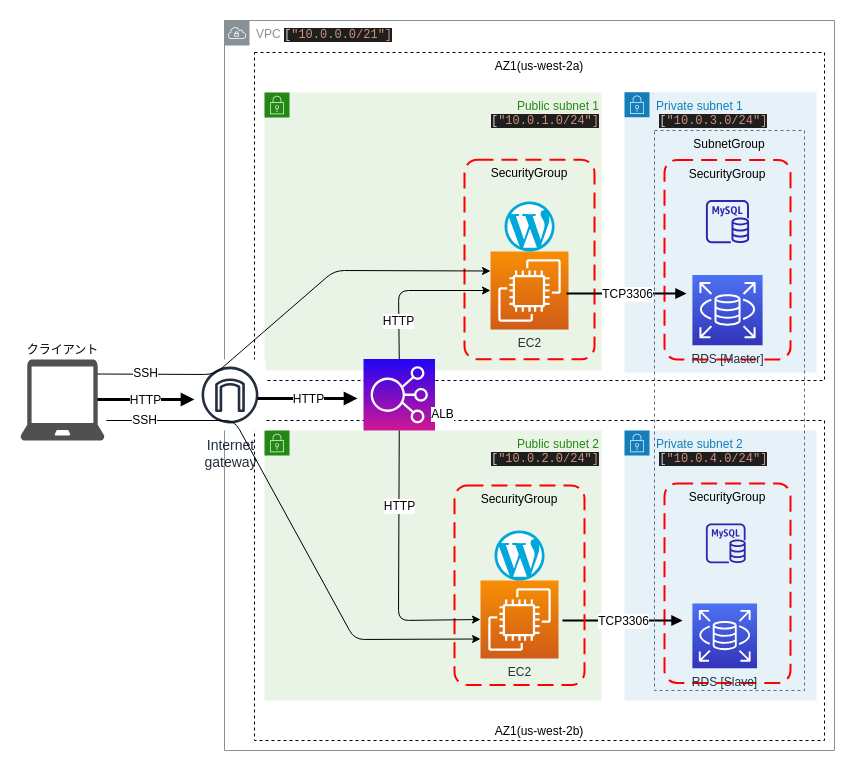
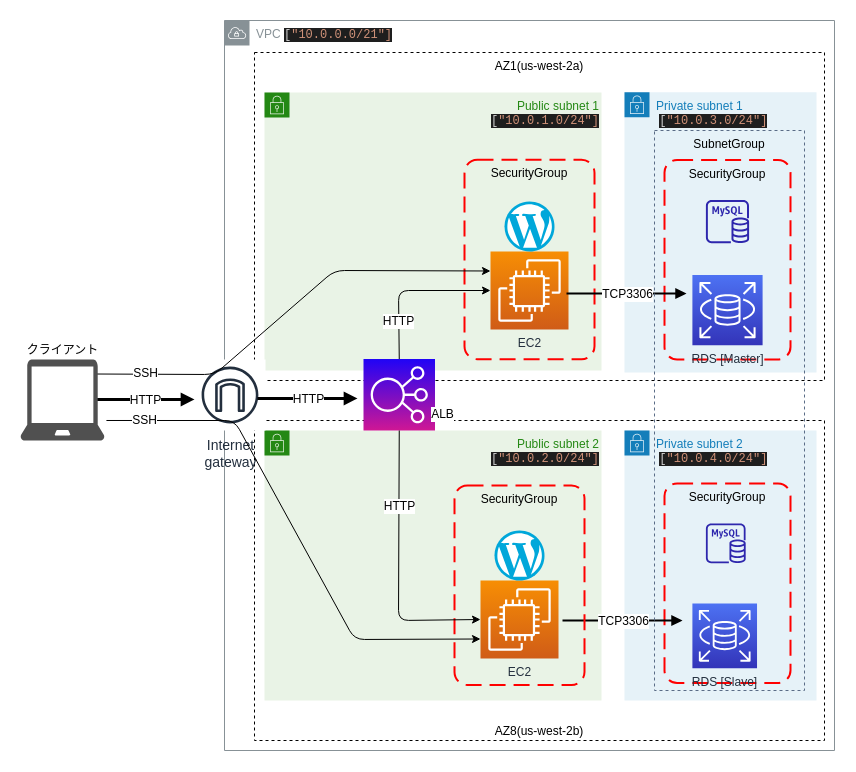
(539, 731) -> (539, 731)
